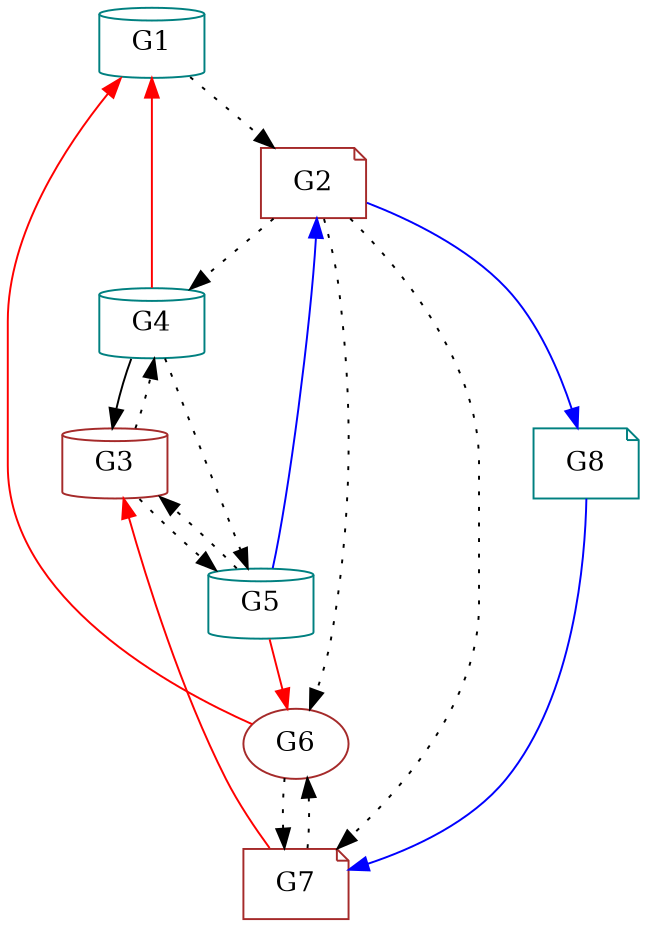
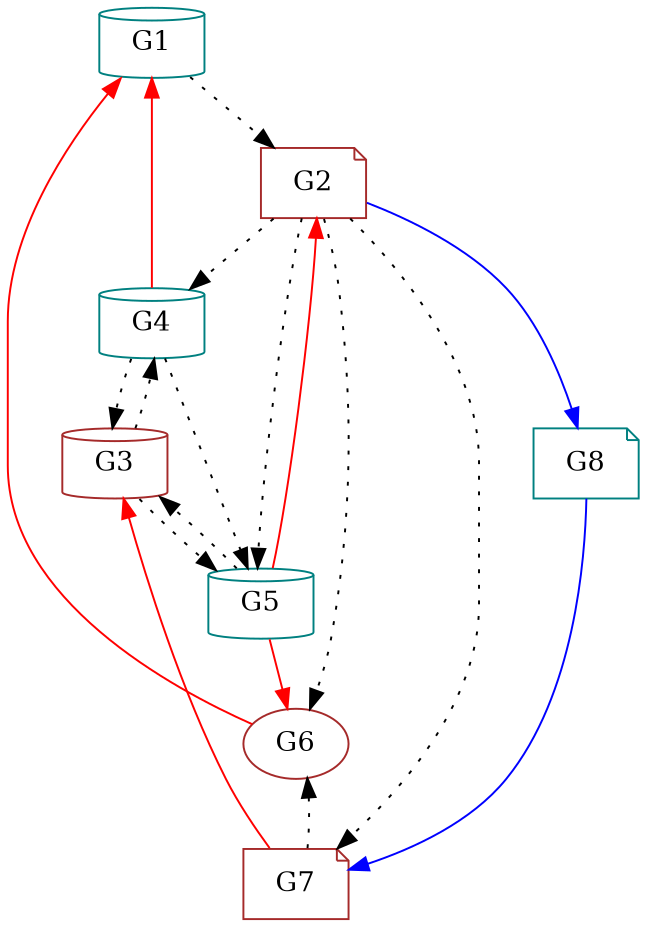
none -> (275, 383)
(123, 384) -> (123, 384)
(299, 404) -> (299, 404)
(283, 803) -> none
